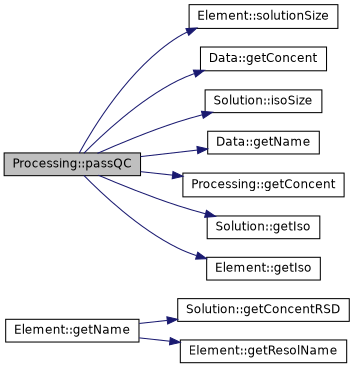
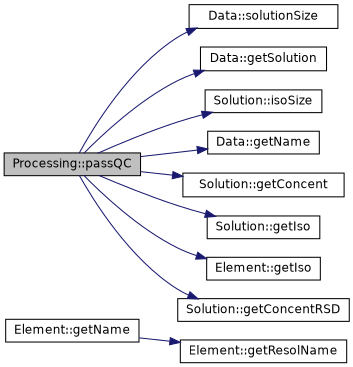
(264, 17) -> (264, 17)
(264, 59) -> (264, 59)
(264, 185) -> (264, 185)
(153, 322) -> (126, 243)
